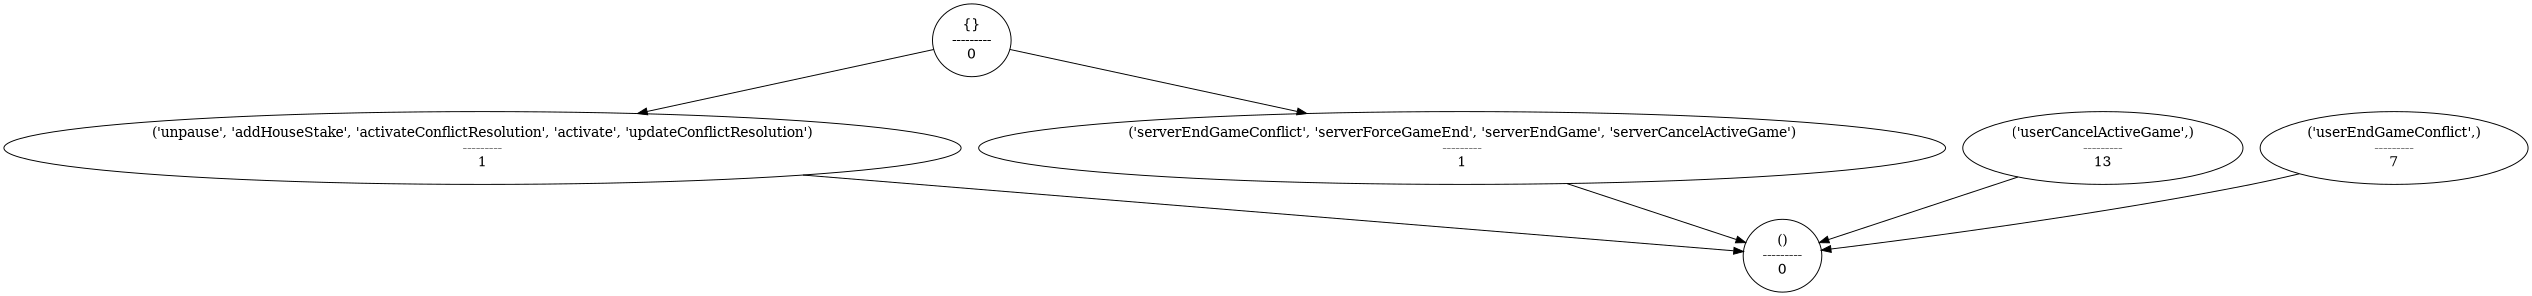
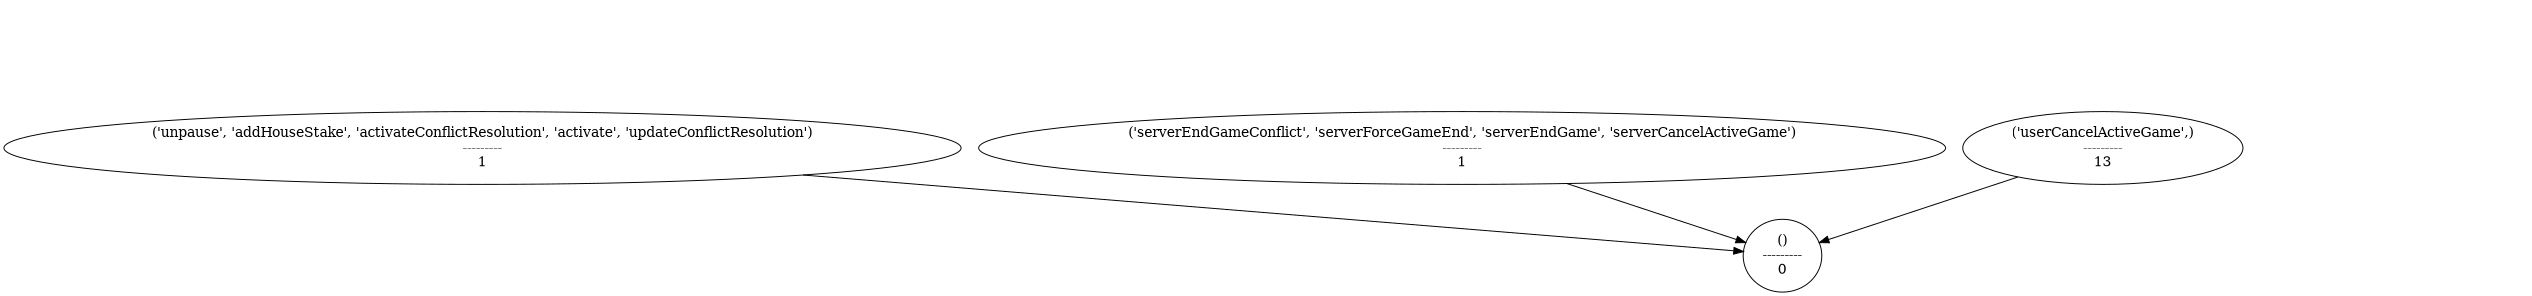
(972, 40) -> none
(2394, 148) -> none
